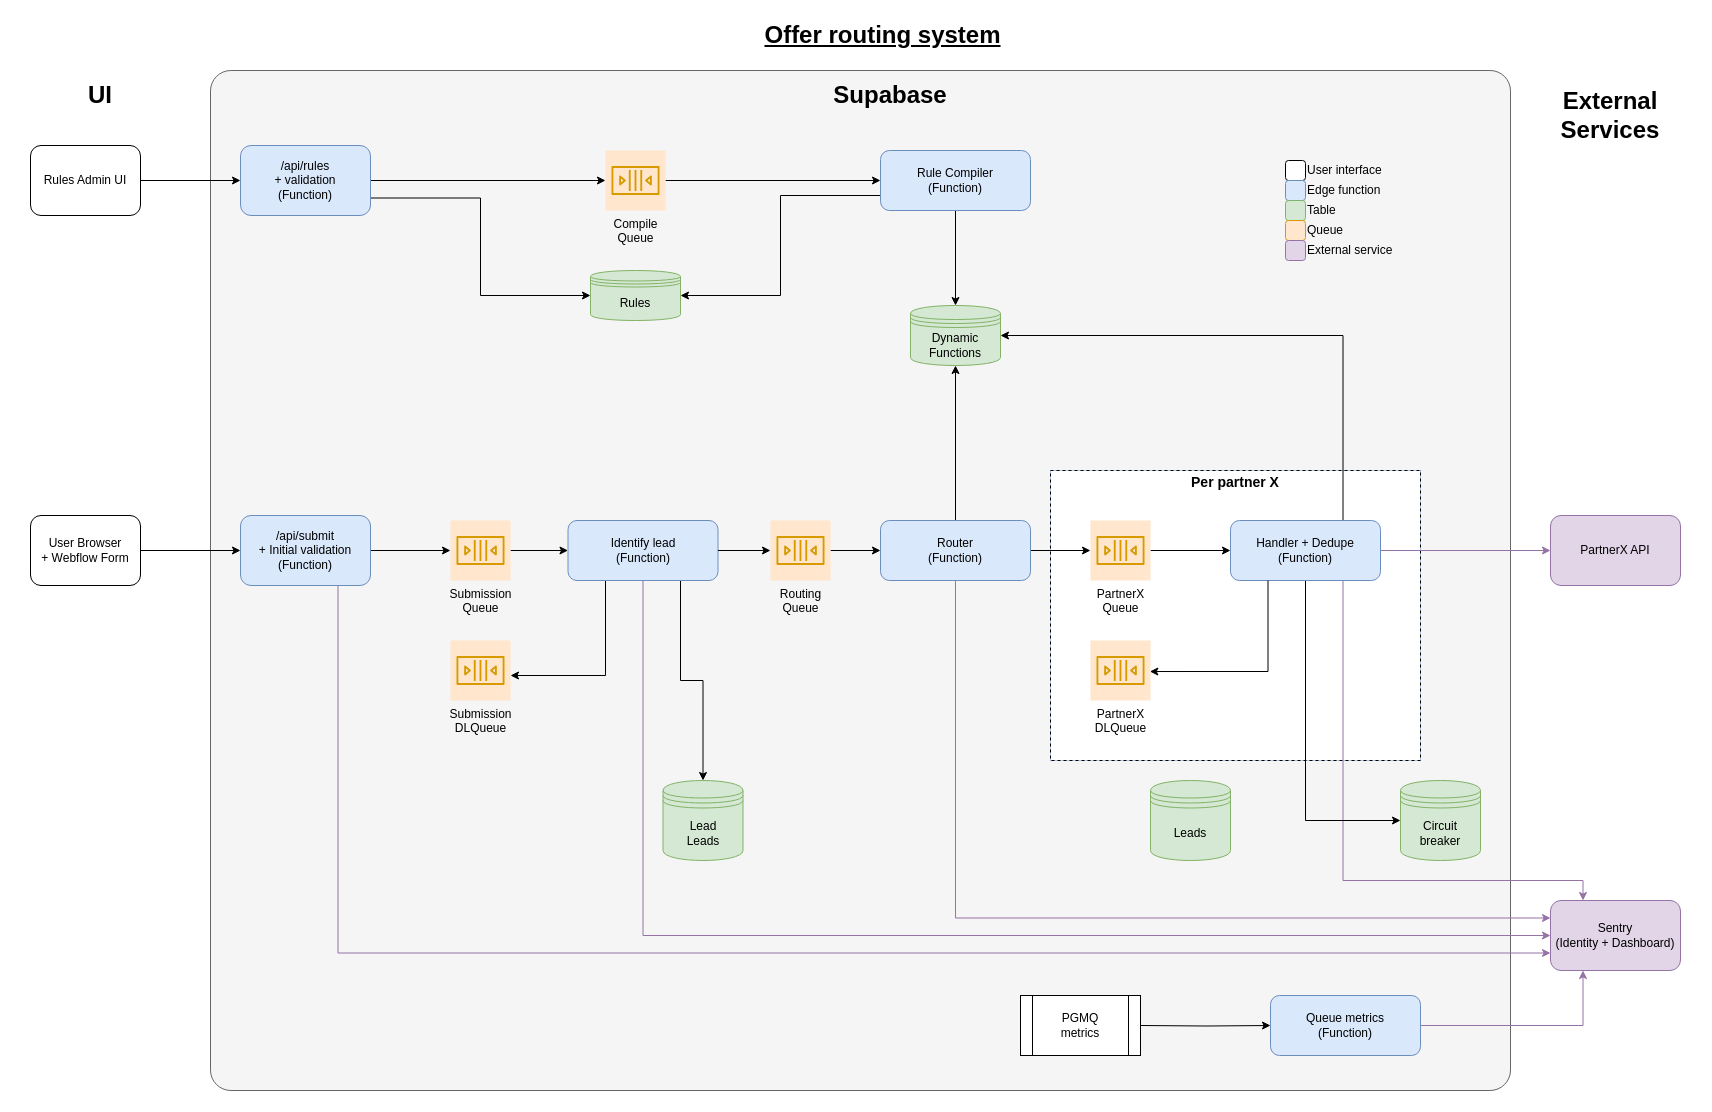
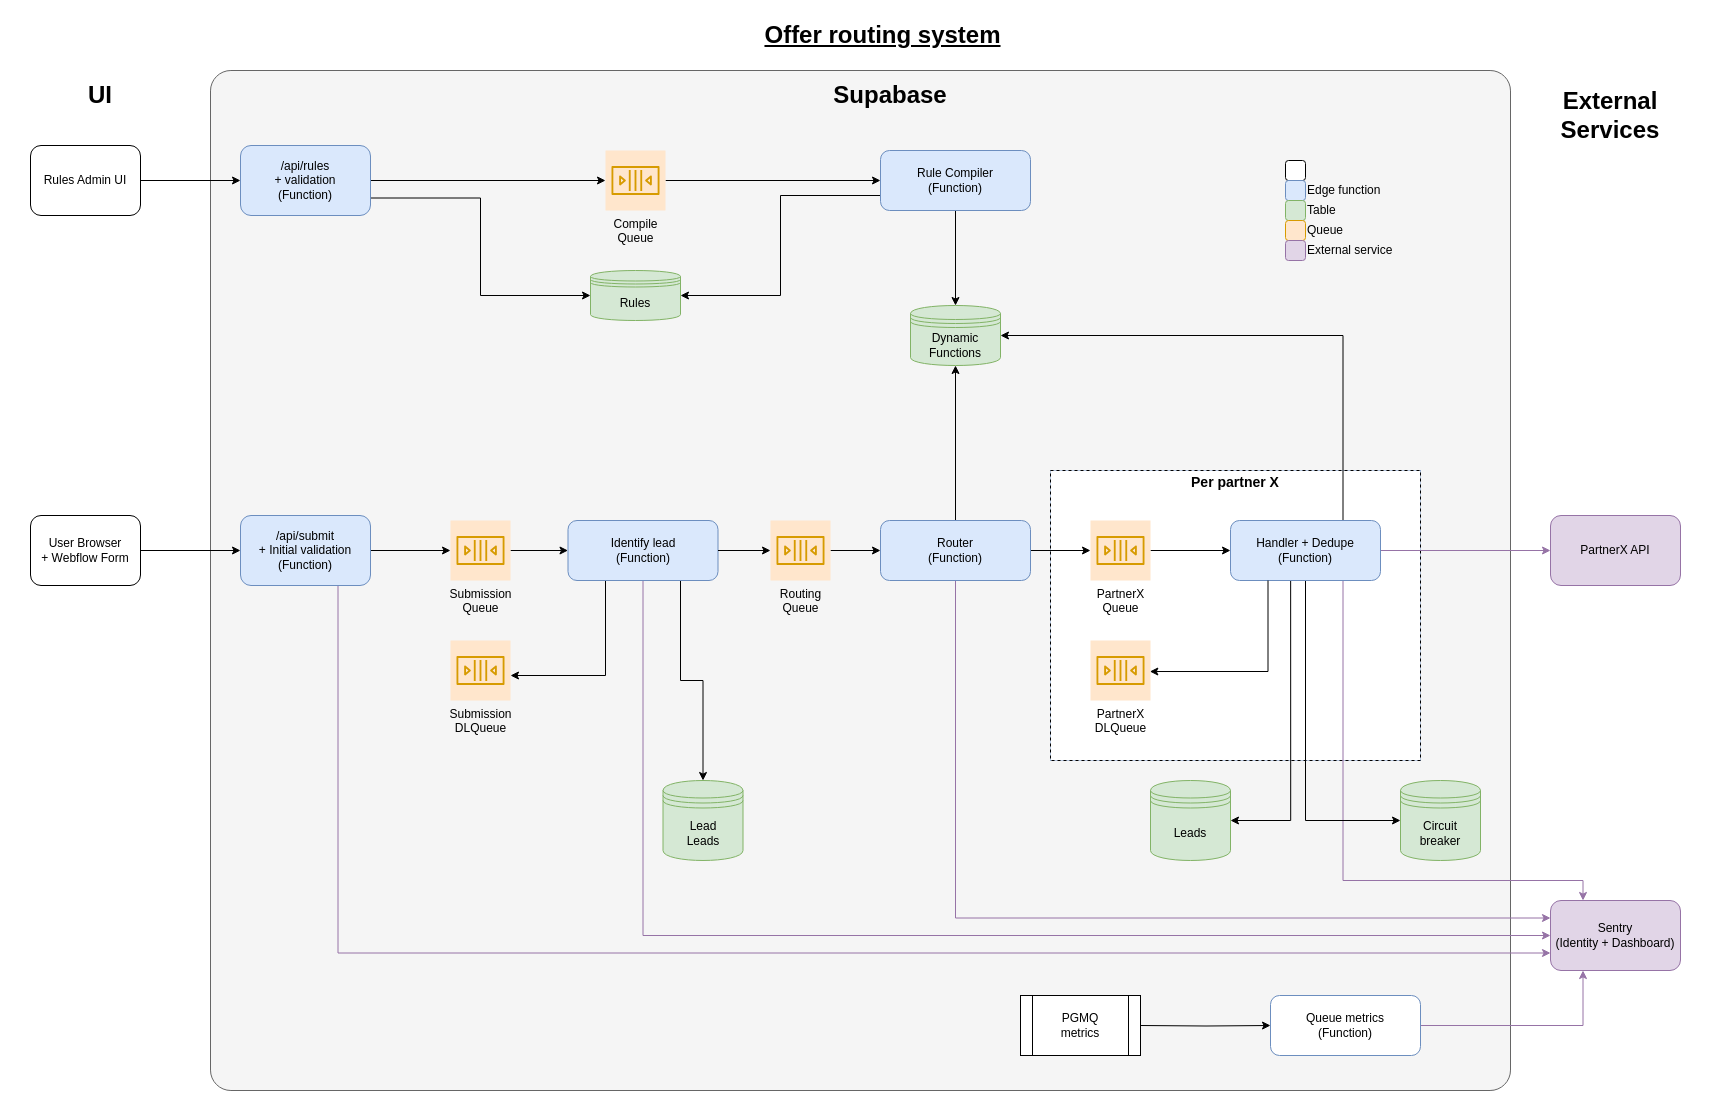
(1373, 171) -> none
none -> (1291, 727)
(1346, 1026) -> (1346, 1026)
